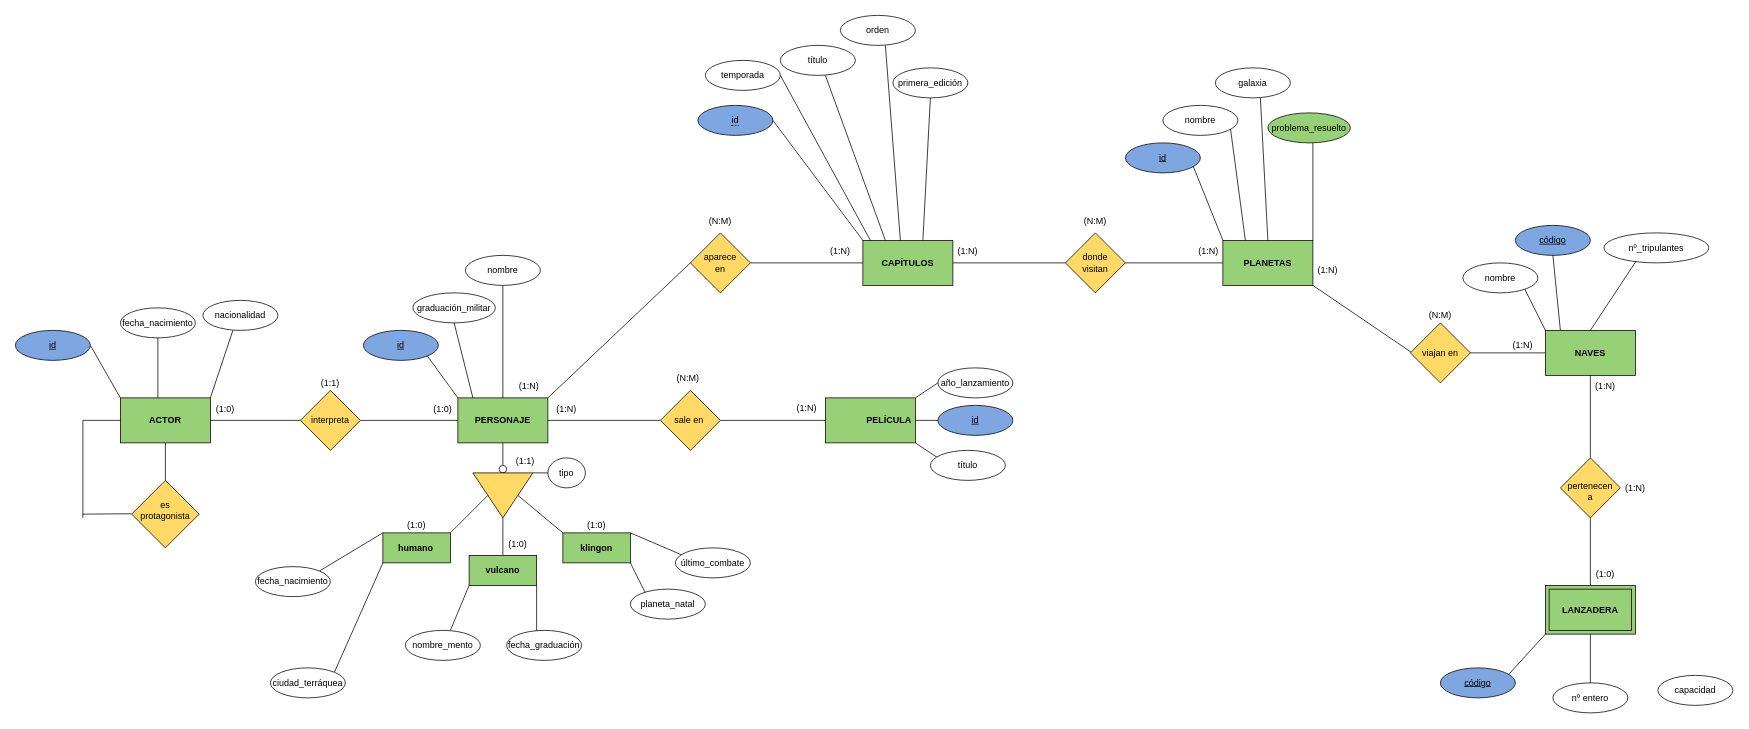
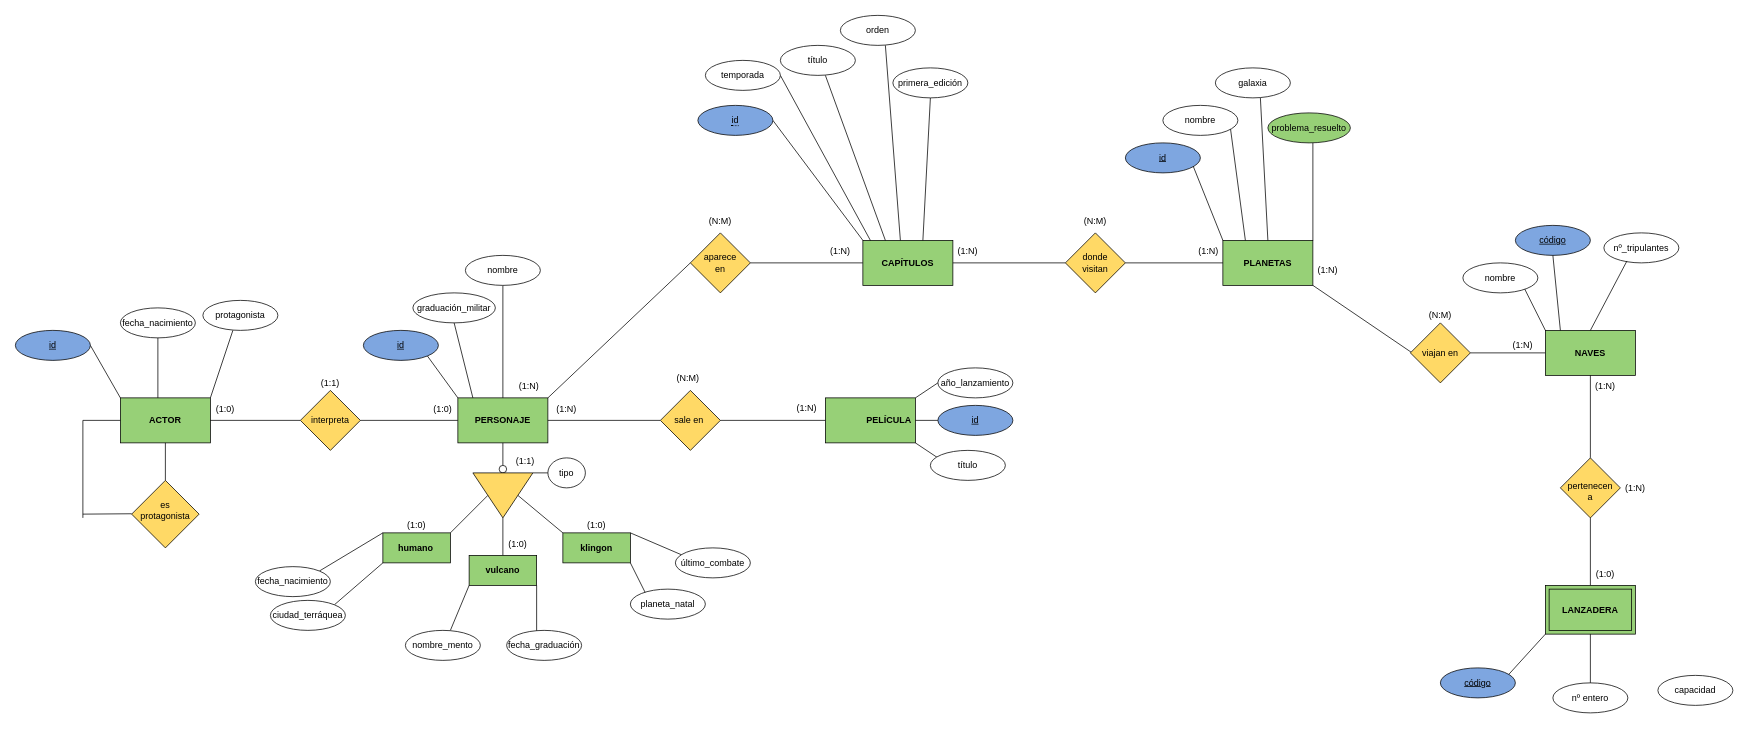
(1656, 248) -> (1641, 248)
(240, 315) -> (240, 315)
(308, 683) -> (308, 615)
